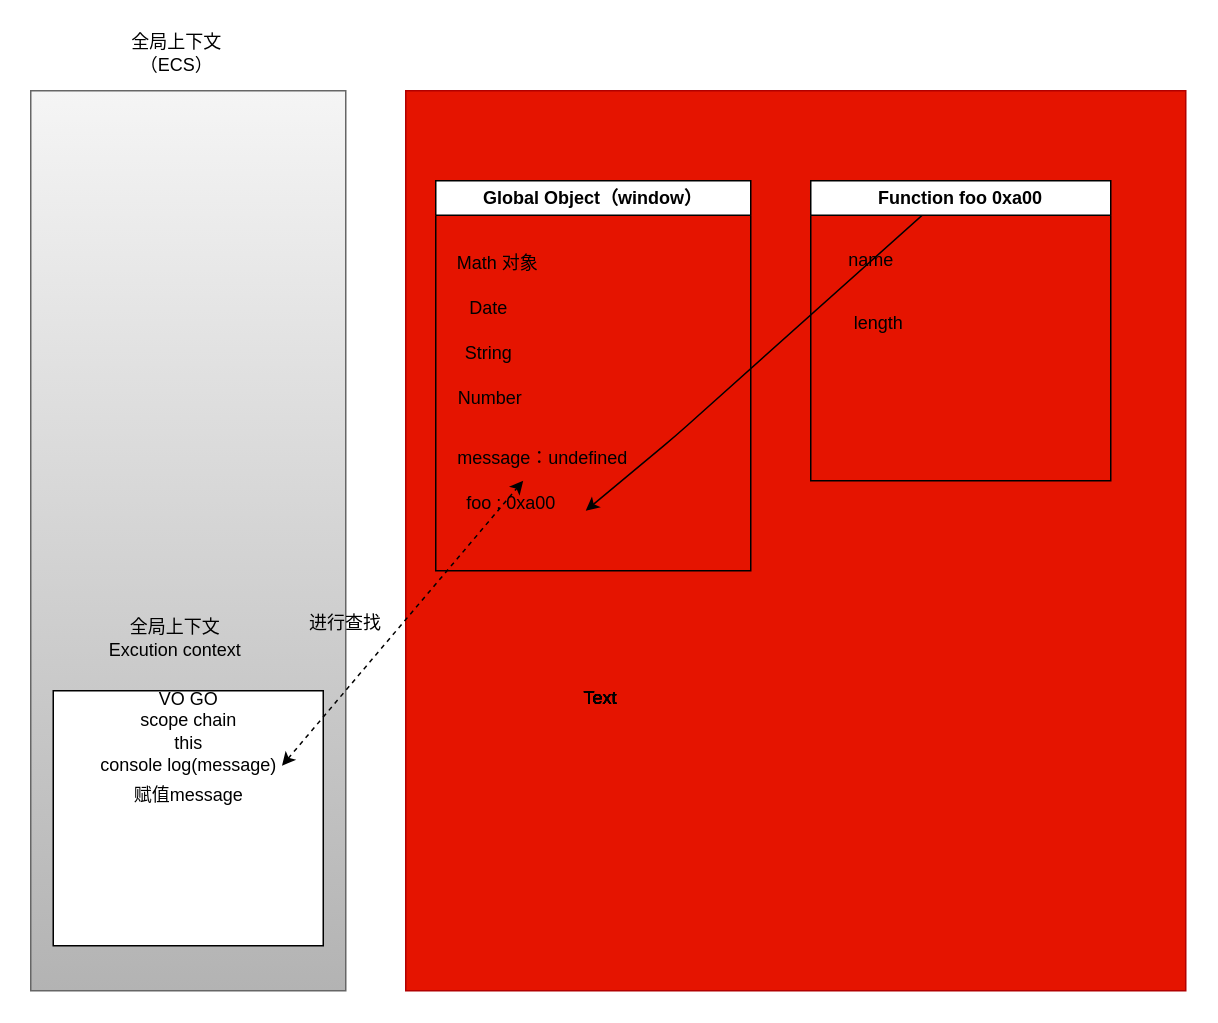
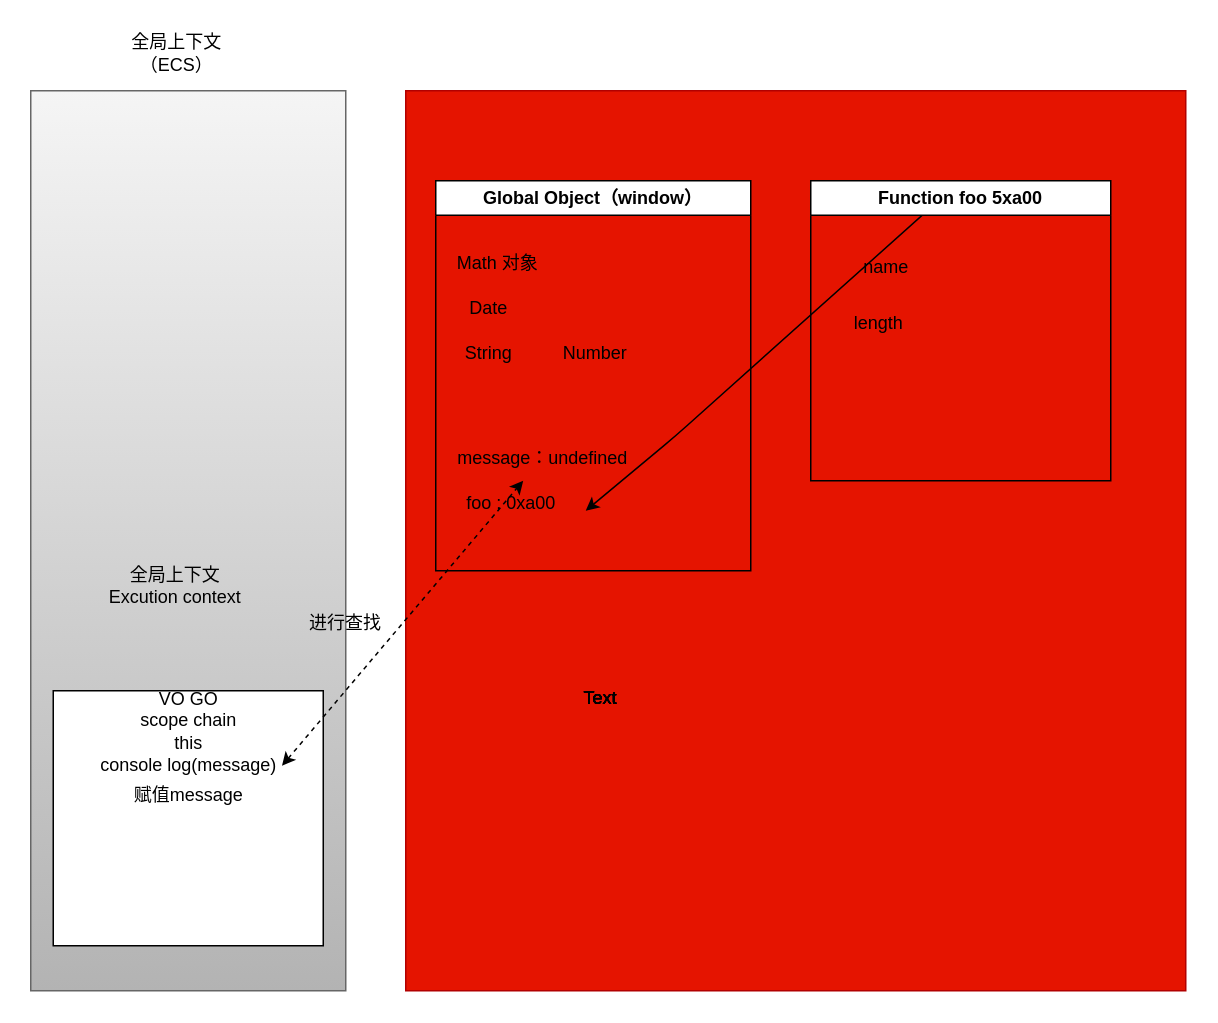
(961, 199) -> (961, 199)
(871, 260) -> (886, 268)
(490, 398) -> (595, 353)
(175, 638) -> (175, 586)
